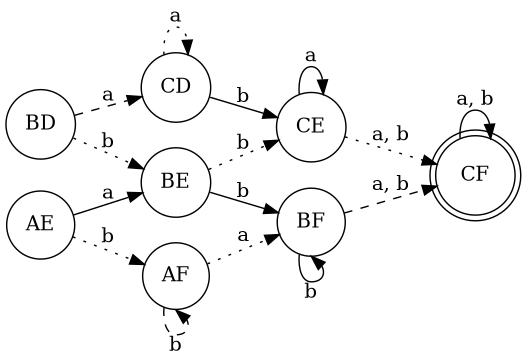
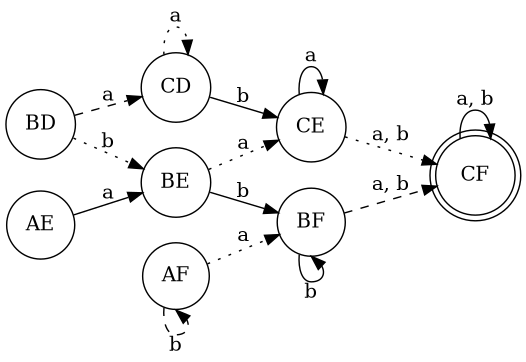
(244, 144) -> (244, 144)
(102, 248) -> none
